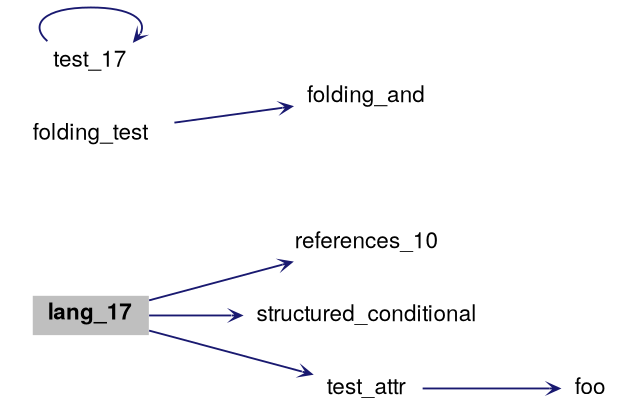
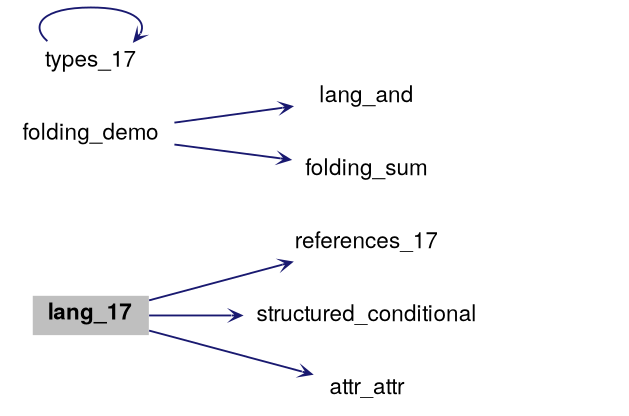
(91, 61) -> (91, 61)
(367, 96) -> (367, 96)
(91, 134) -> (91, 134)
none -> (367, 169)
(367, 242) -> (367, 242)
(367, 388) -> (367, 388)
(591, 388) -> none
